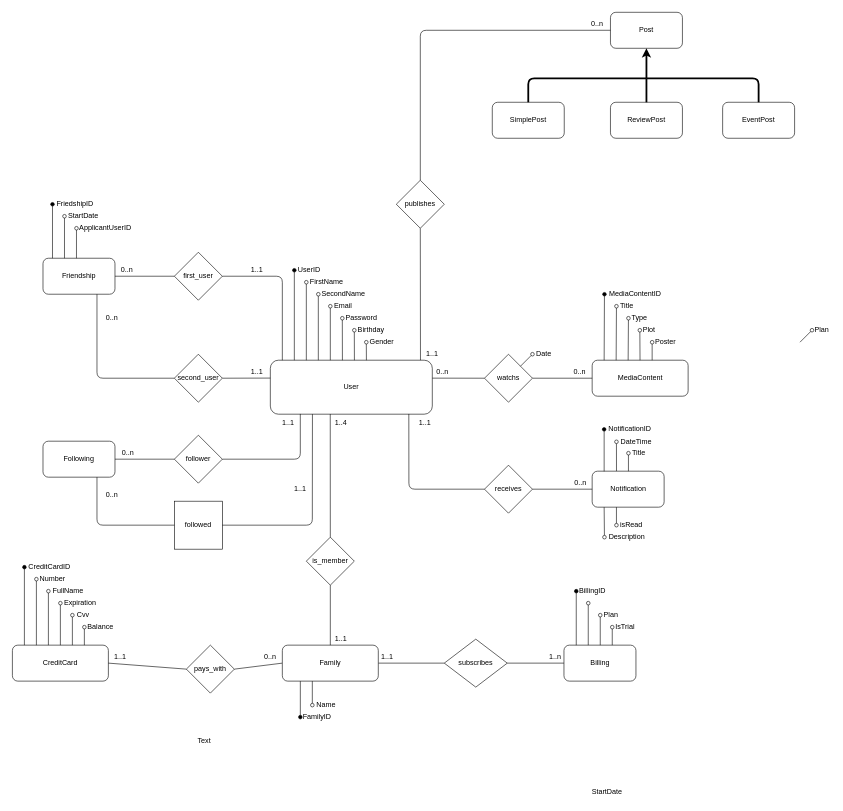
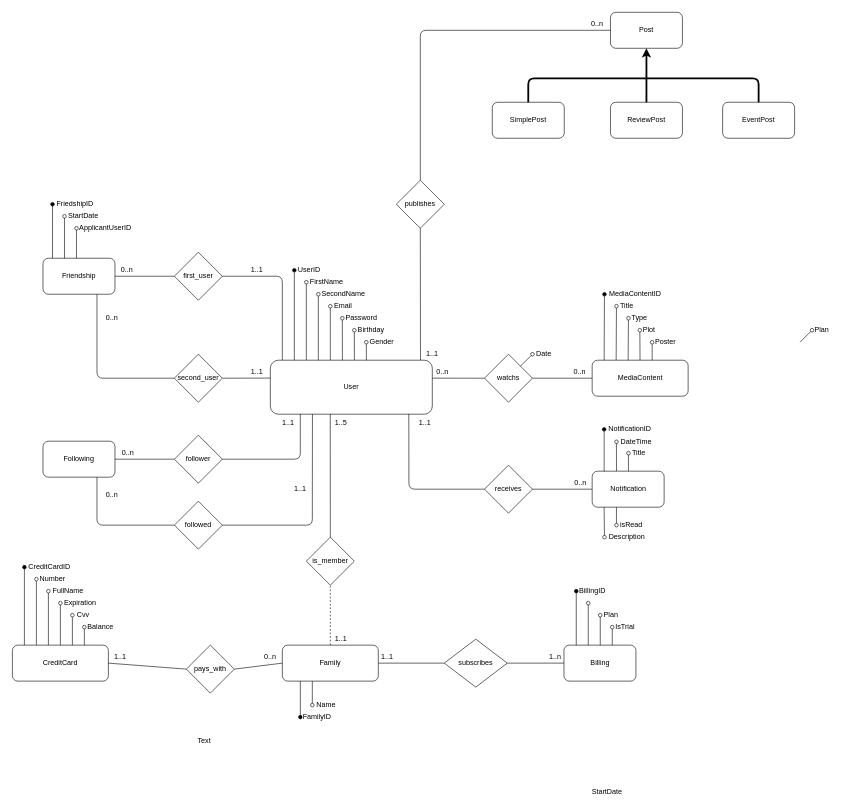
(341, 423) -> (341, 423)
(198, 525) -> (198, 525)
(330, 615) -> (330, 615)
